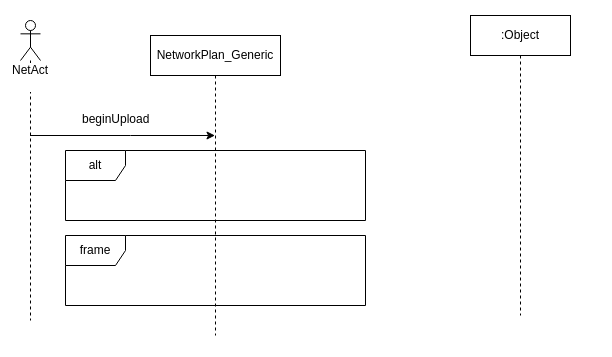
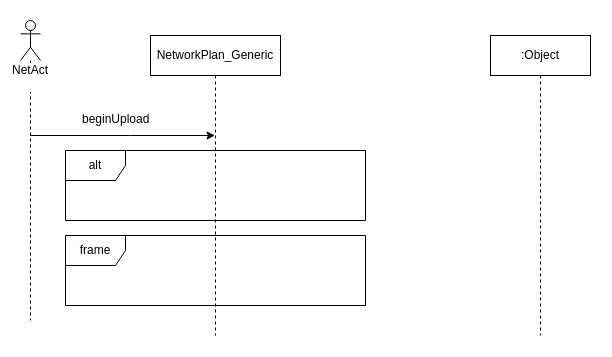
(521, 166) -> (541, 186)
